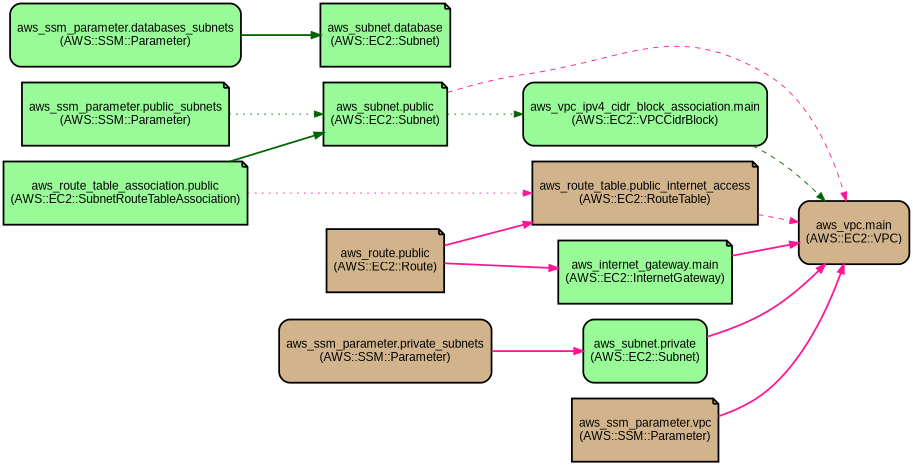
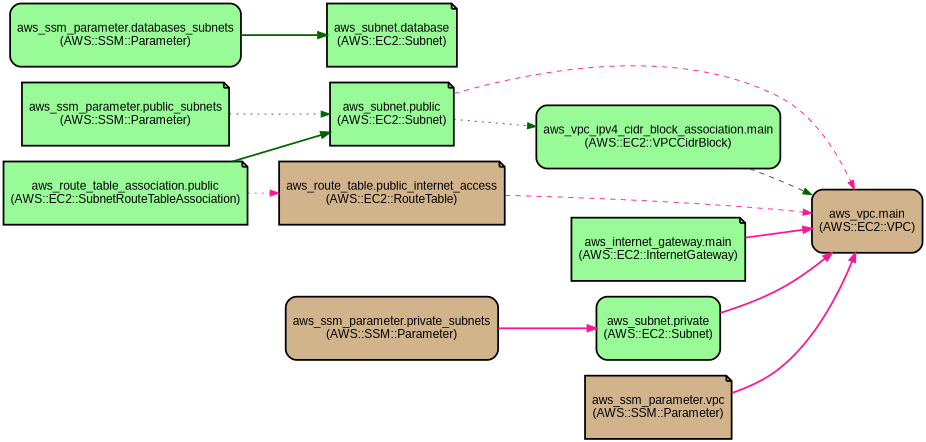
(385, 261) -> none
